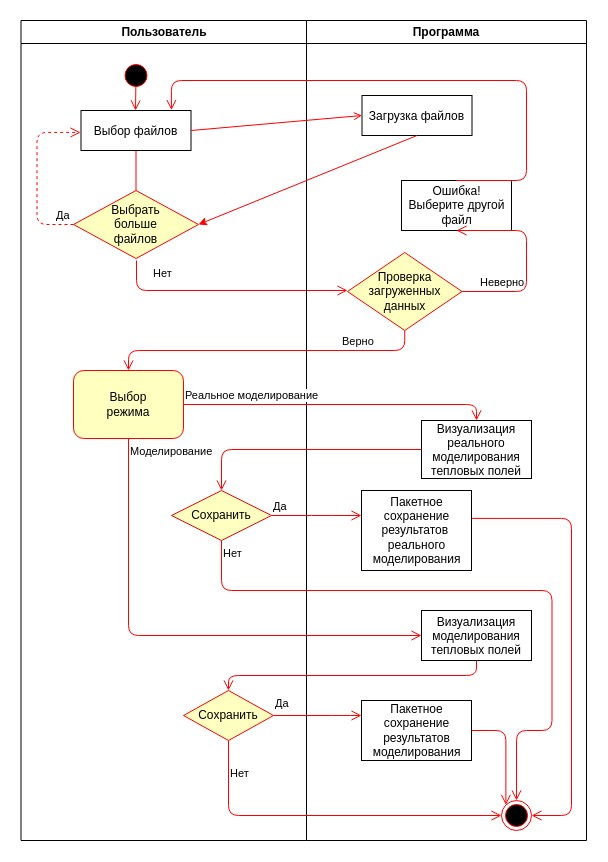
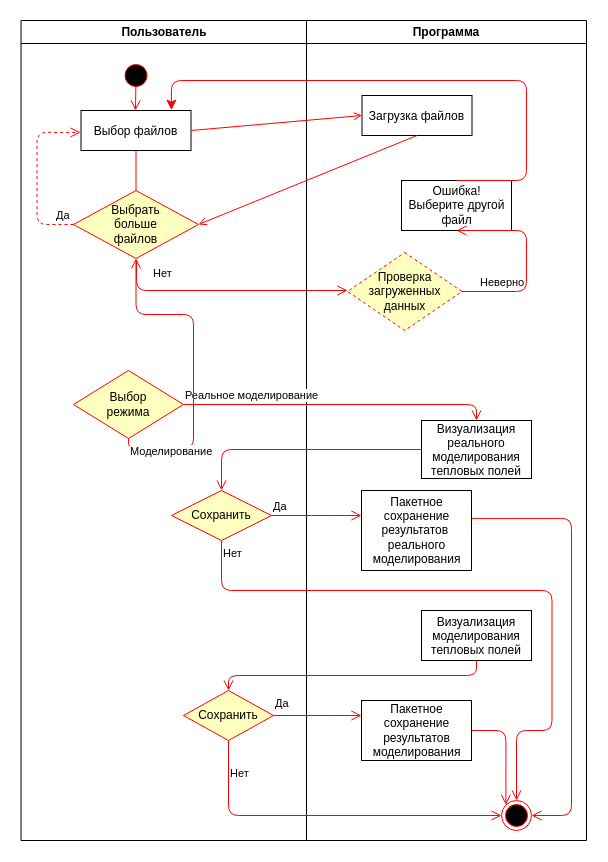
(171, 103) -> (171, 100)
(206, 221) -> (204, 222)
(405, 292) -> (405, 292)
(268, 351) -> none
(129, 405) -> (129, 405)
(180, 636) -> (194, 348)
